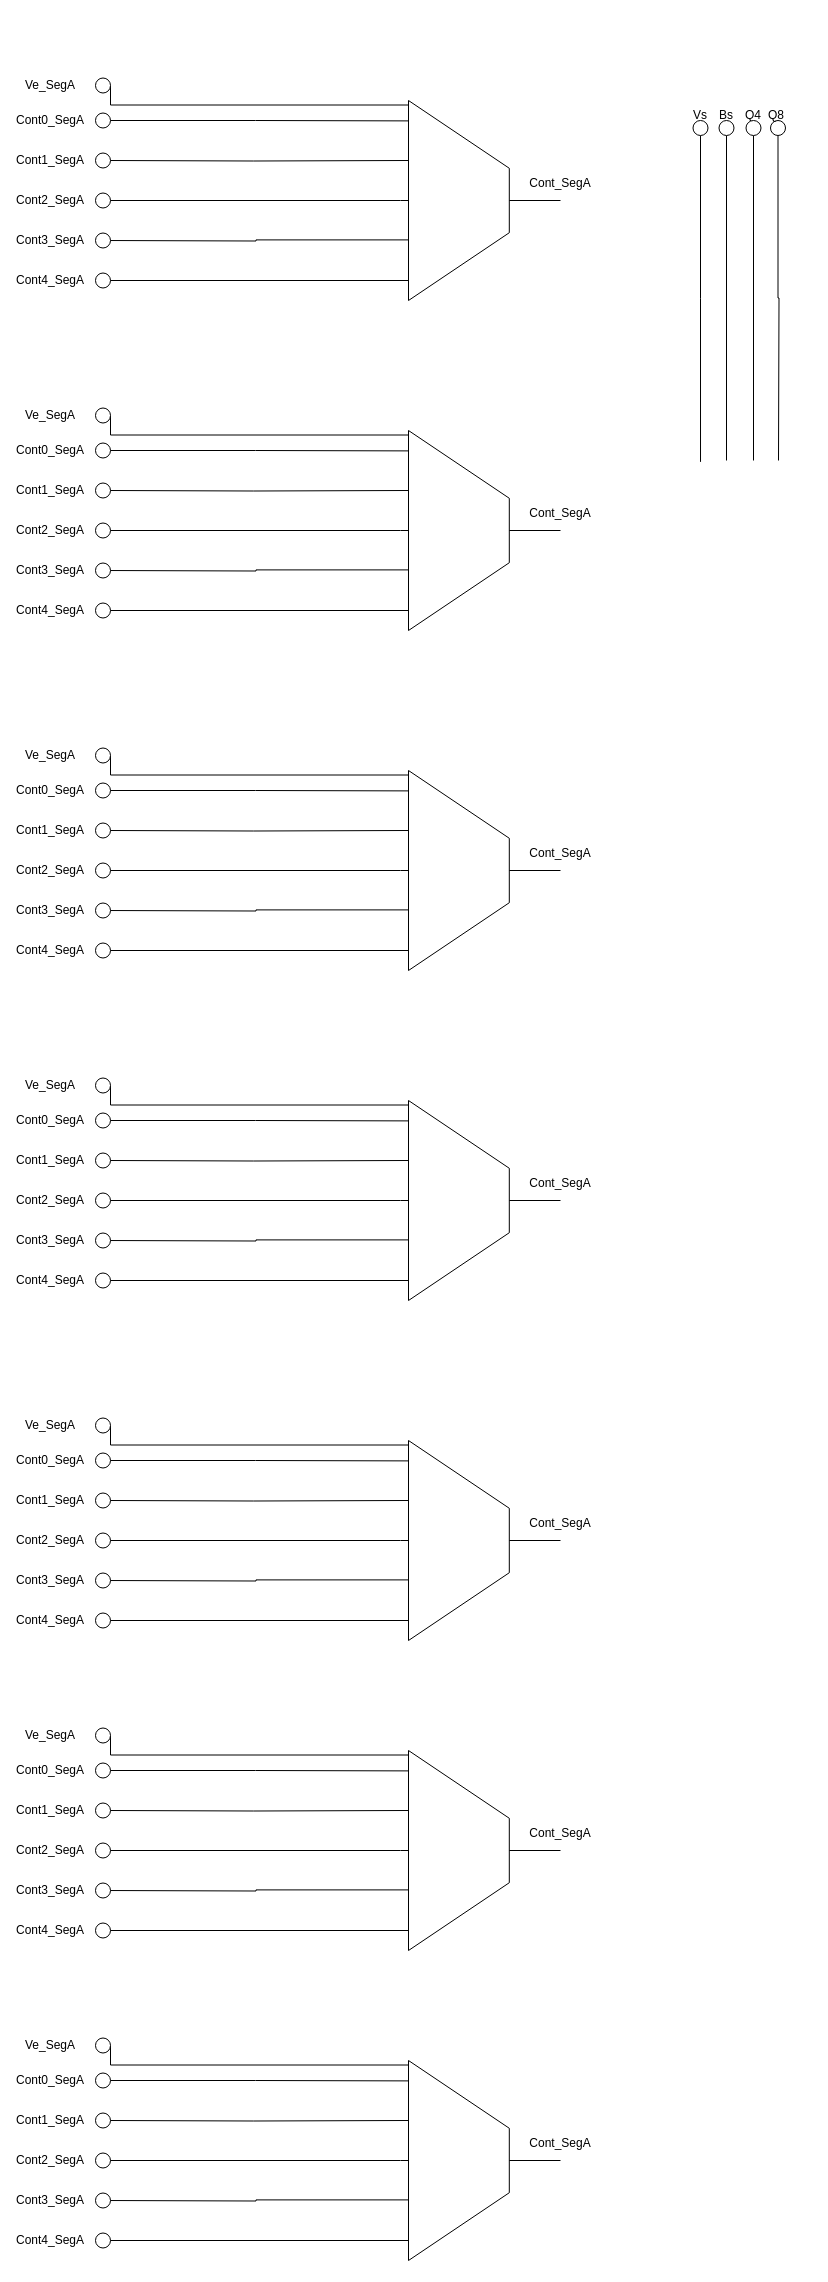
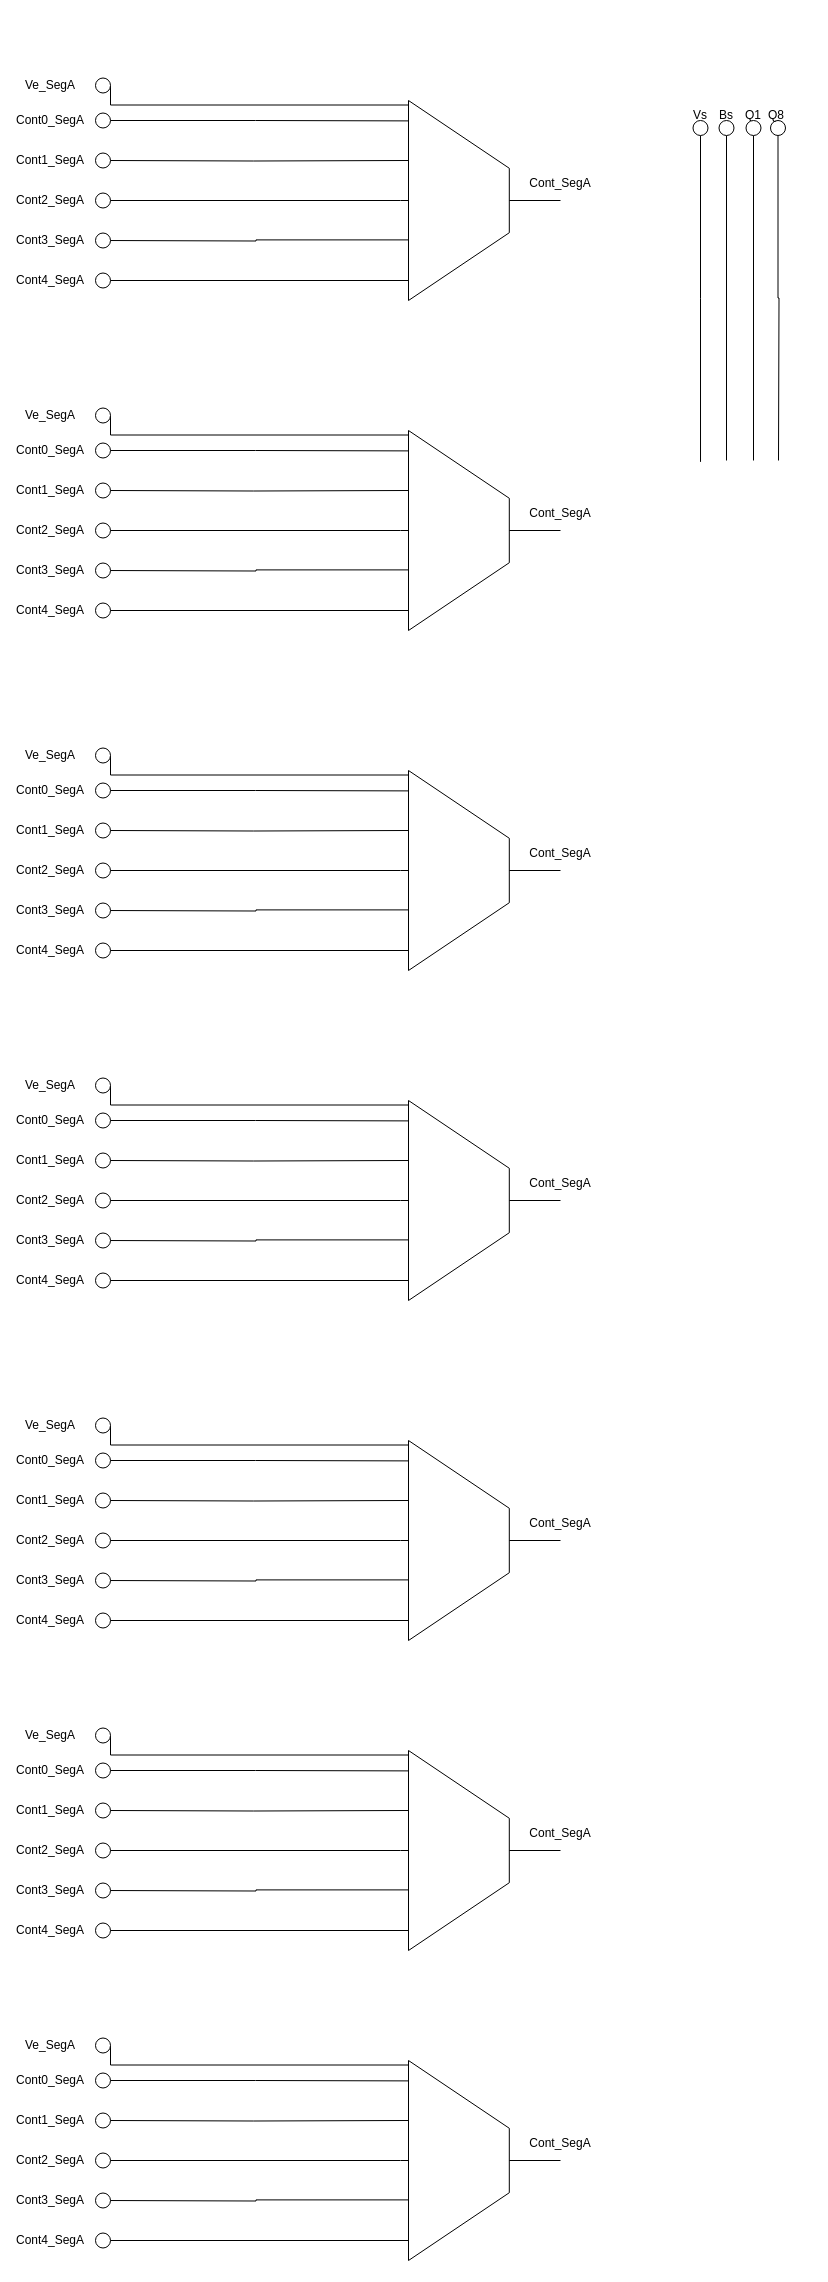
(754, 116) -> (754, 116)
